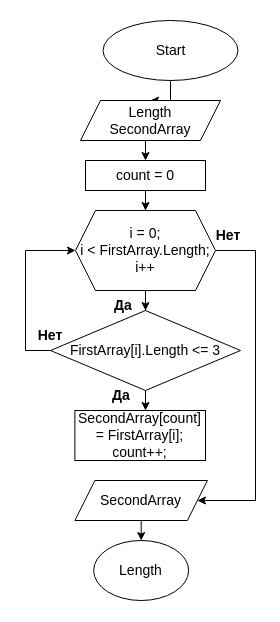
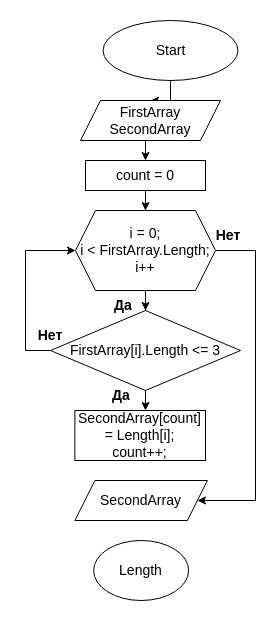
(151, 121) -> (151, 121)
(140, 436) -> (140, 436)
(141, 527) -> none
